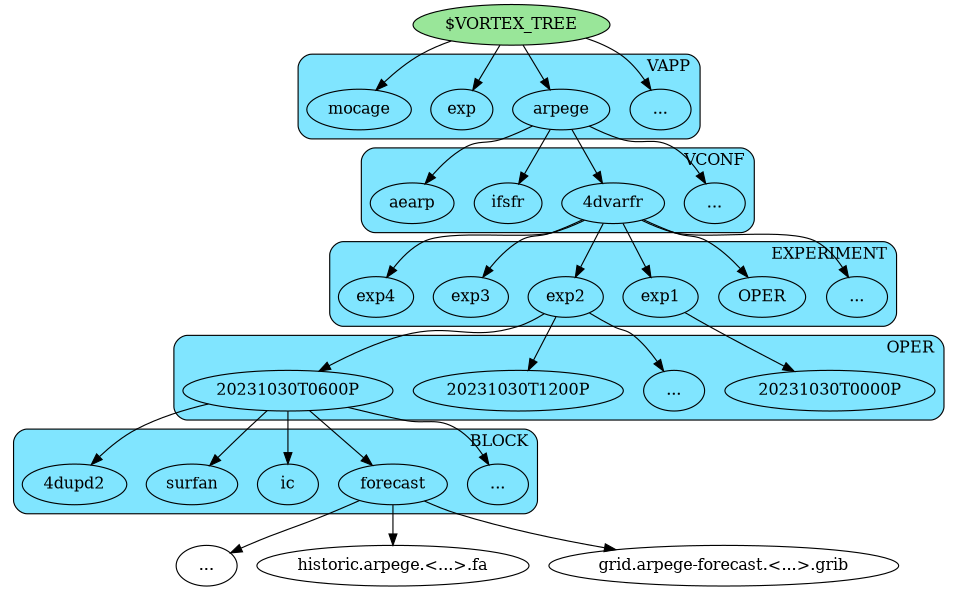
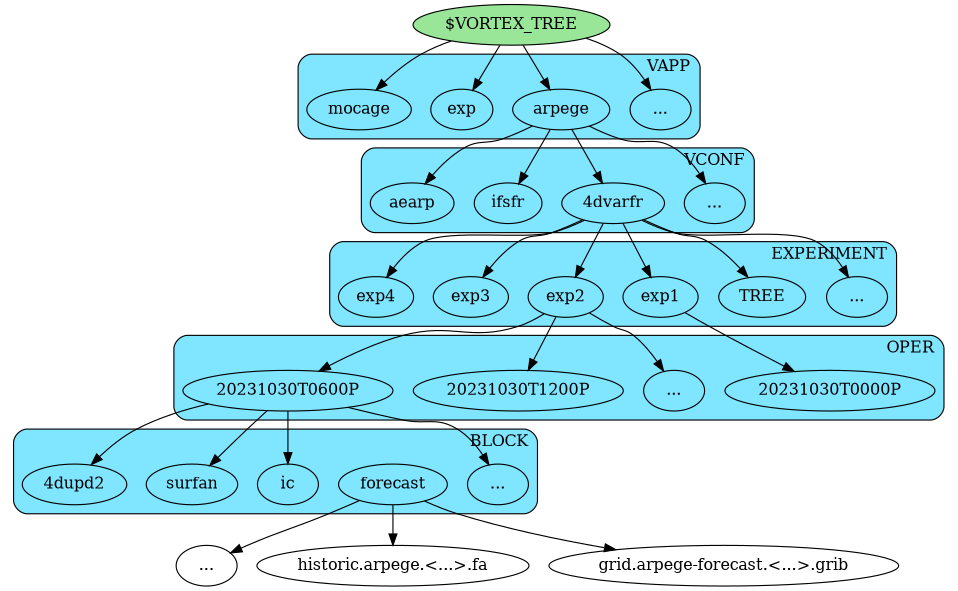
(762, 297) -> (762, 297)
(339, 437) -> none
